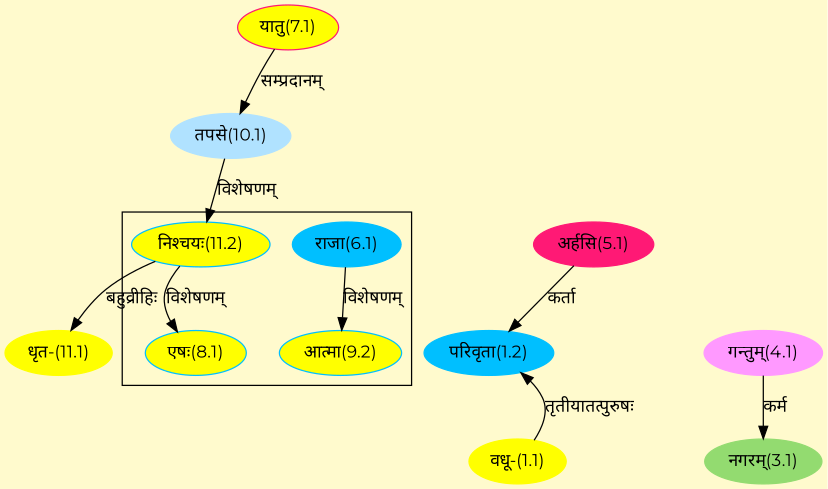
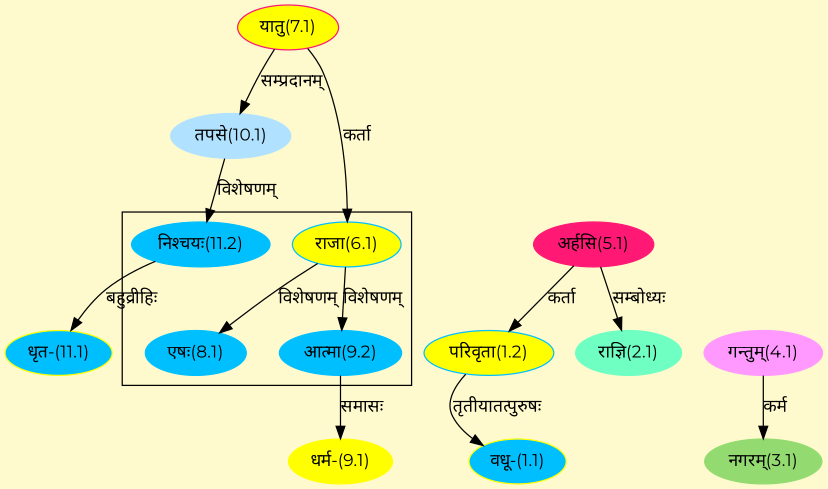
none -> (339, 126)
(201, 244) -> (201, 244)
(347, 244) -> (347, 244)
(165, 292) -> (273, 293)
(59, 353) -> (59, 353)
(196, 353) -> (196, 353)
(340, 353) -> (340, 353)
(489, 353) -> (489, 353)
none -> (629, 353)
(545, 410) -> (450, 408)
none -> (340, 461)
(518, 461) -> (518, 461)
